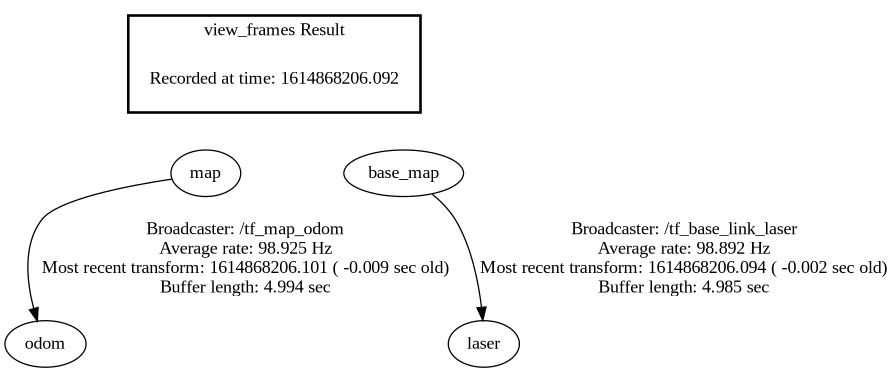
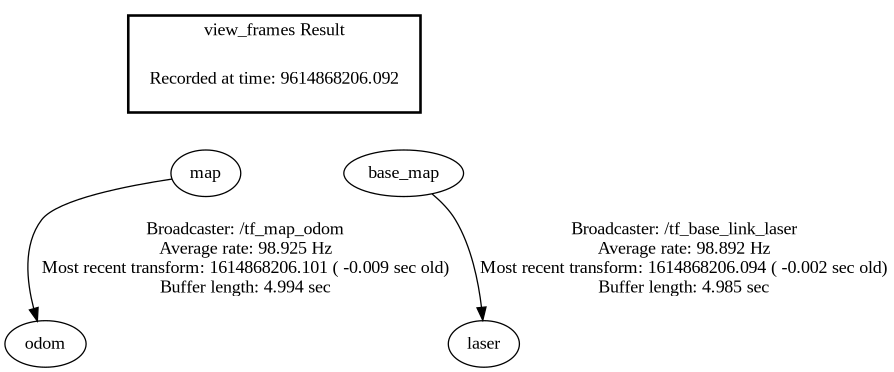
(274, 79) -> (274, 79)
